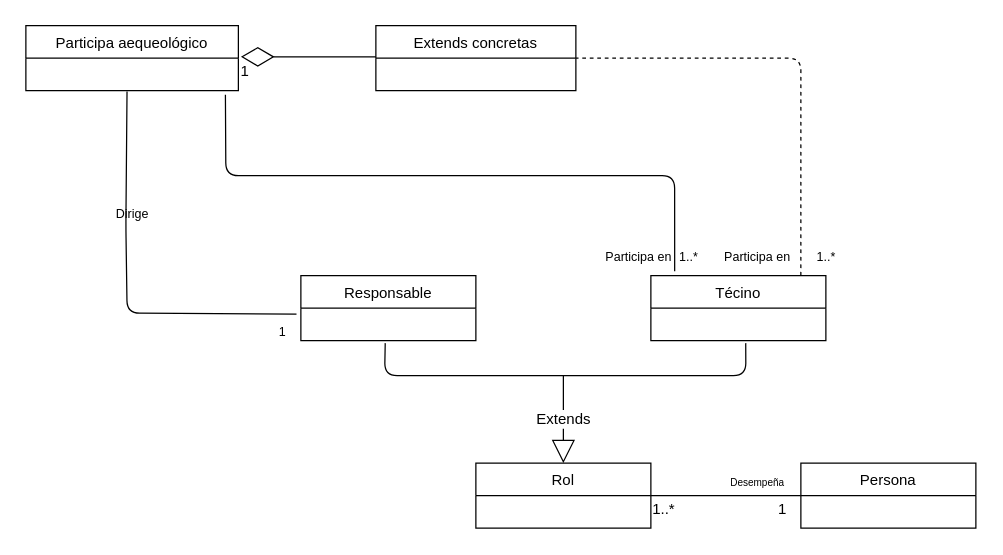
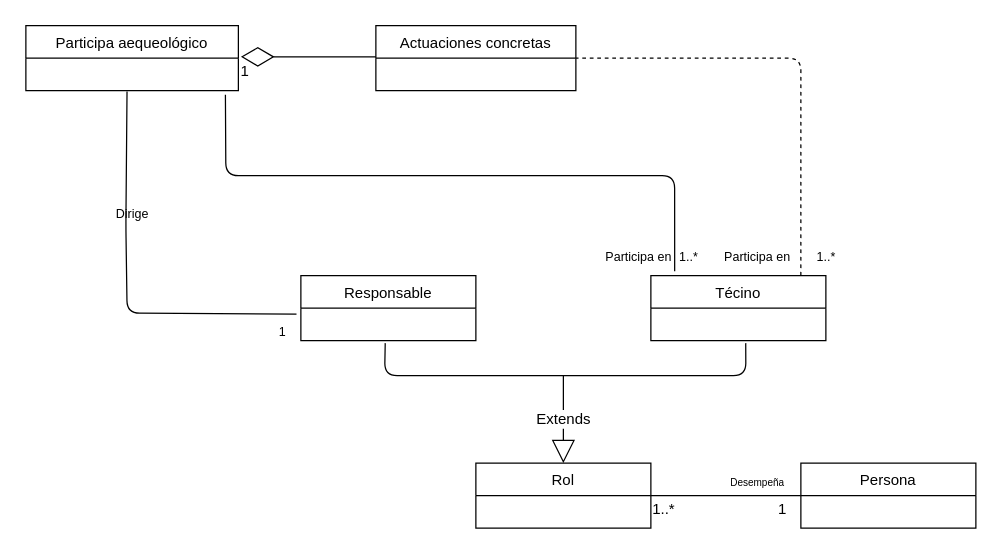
(475, 43) -> (475, 43)
